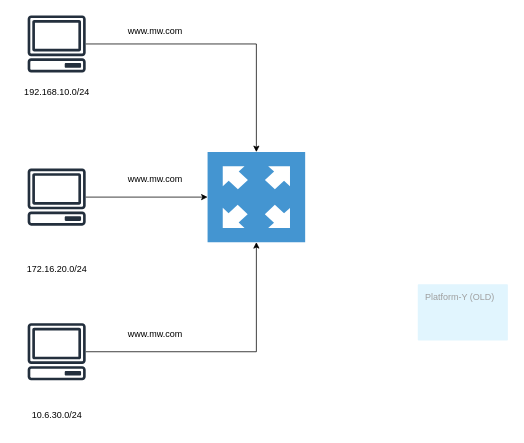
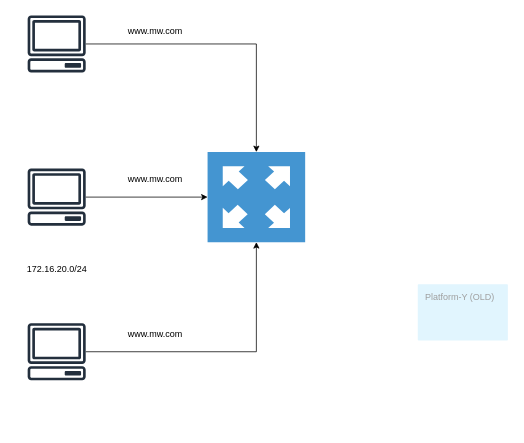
(57, 93) -> none
(57, 415) -> none
